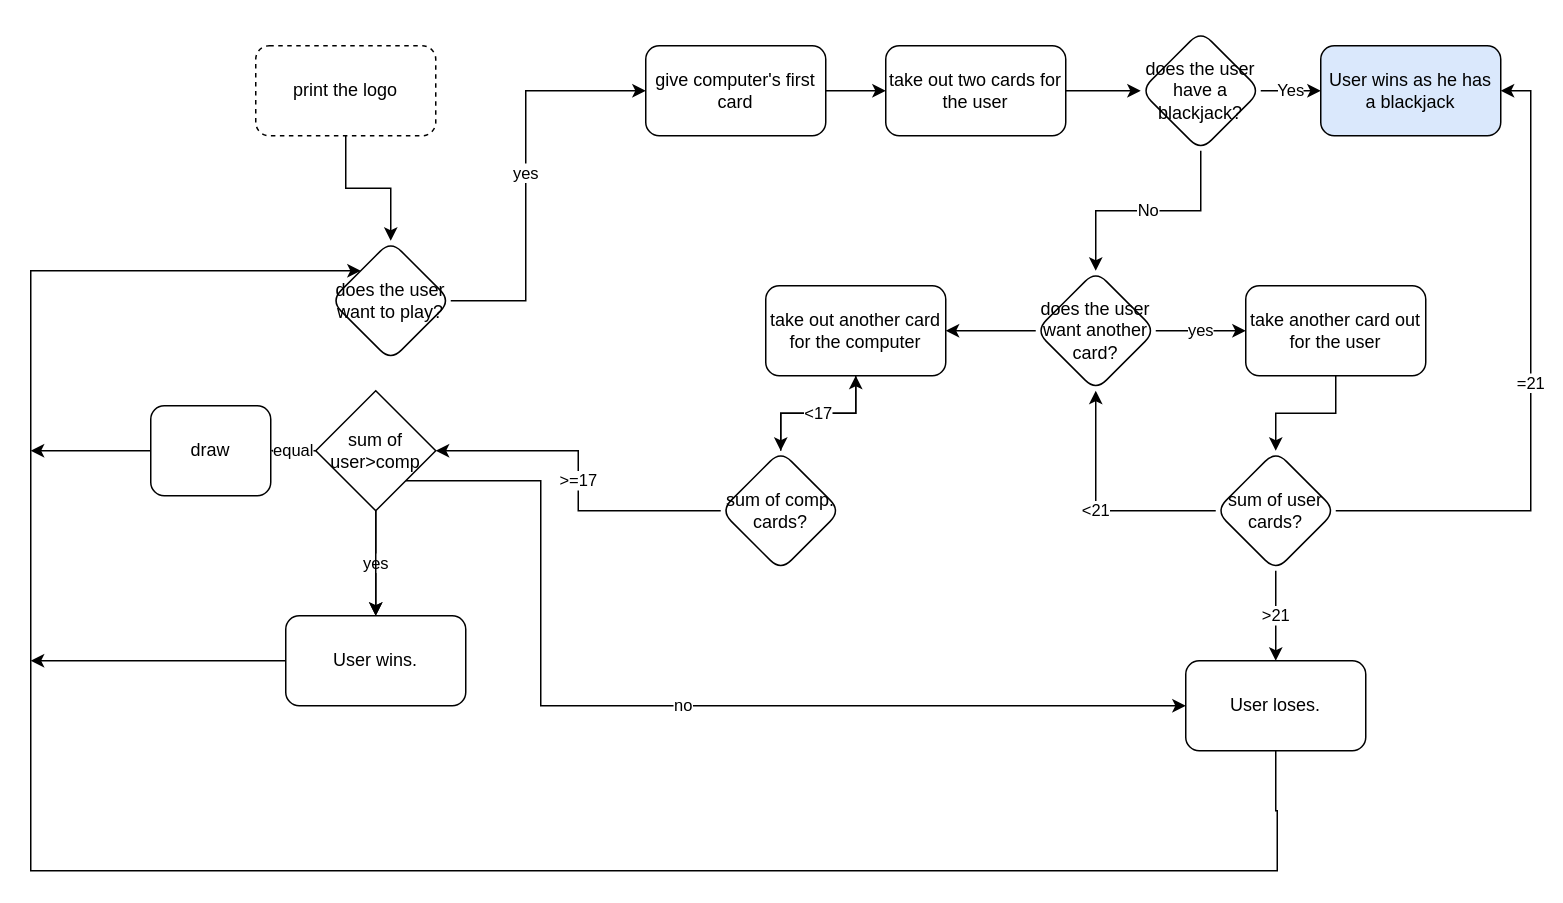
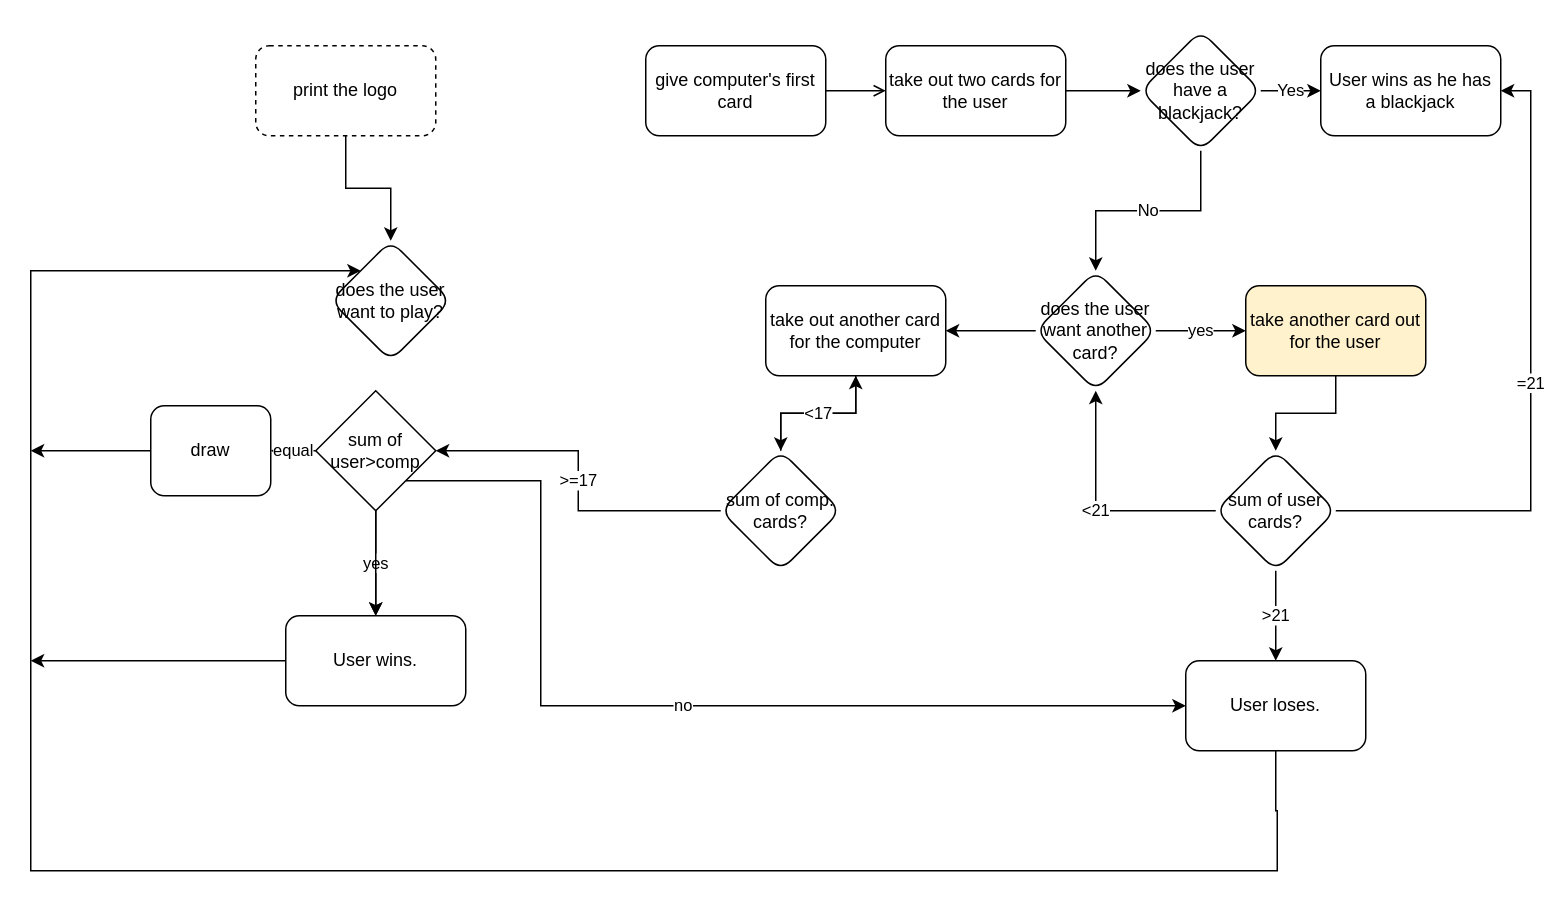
(874, 91) -> (876, 91)
(1411, 91) -> (1411, 91)
(526, 179) -> none
(1336, 331) -> (1336, 331)
